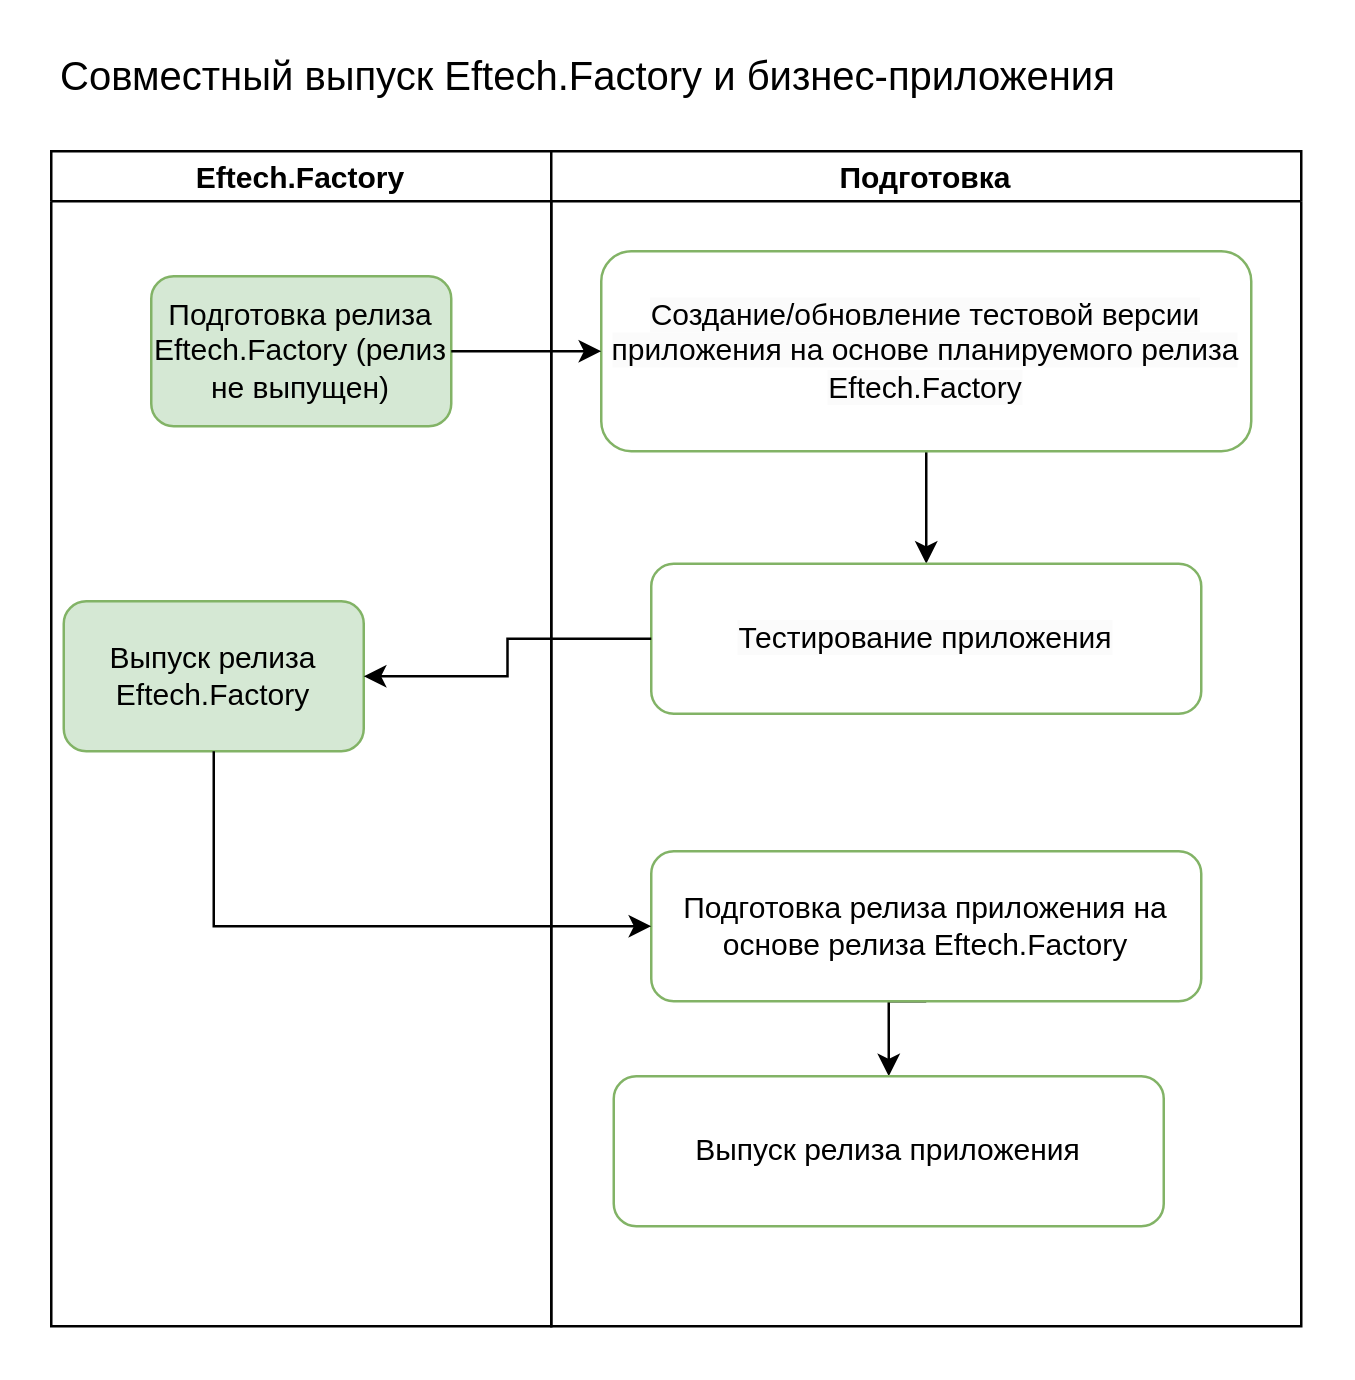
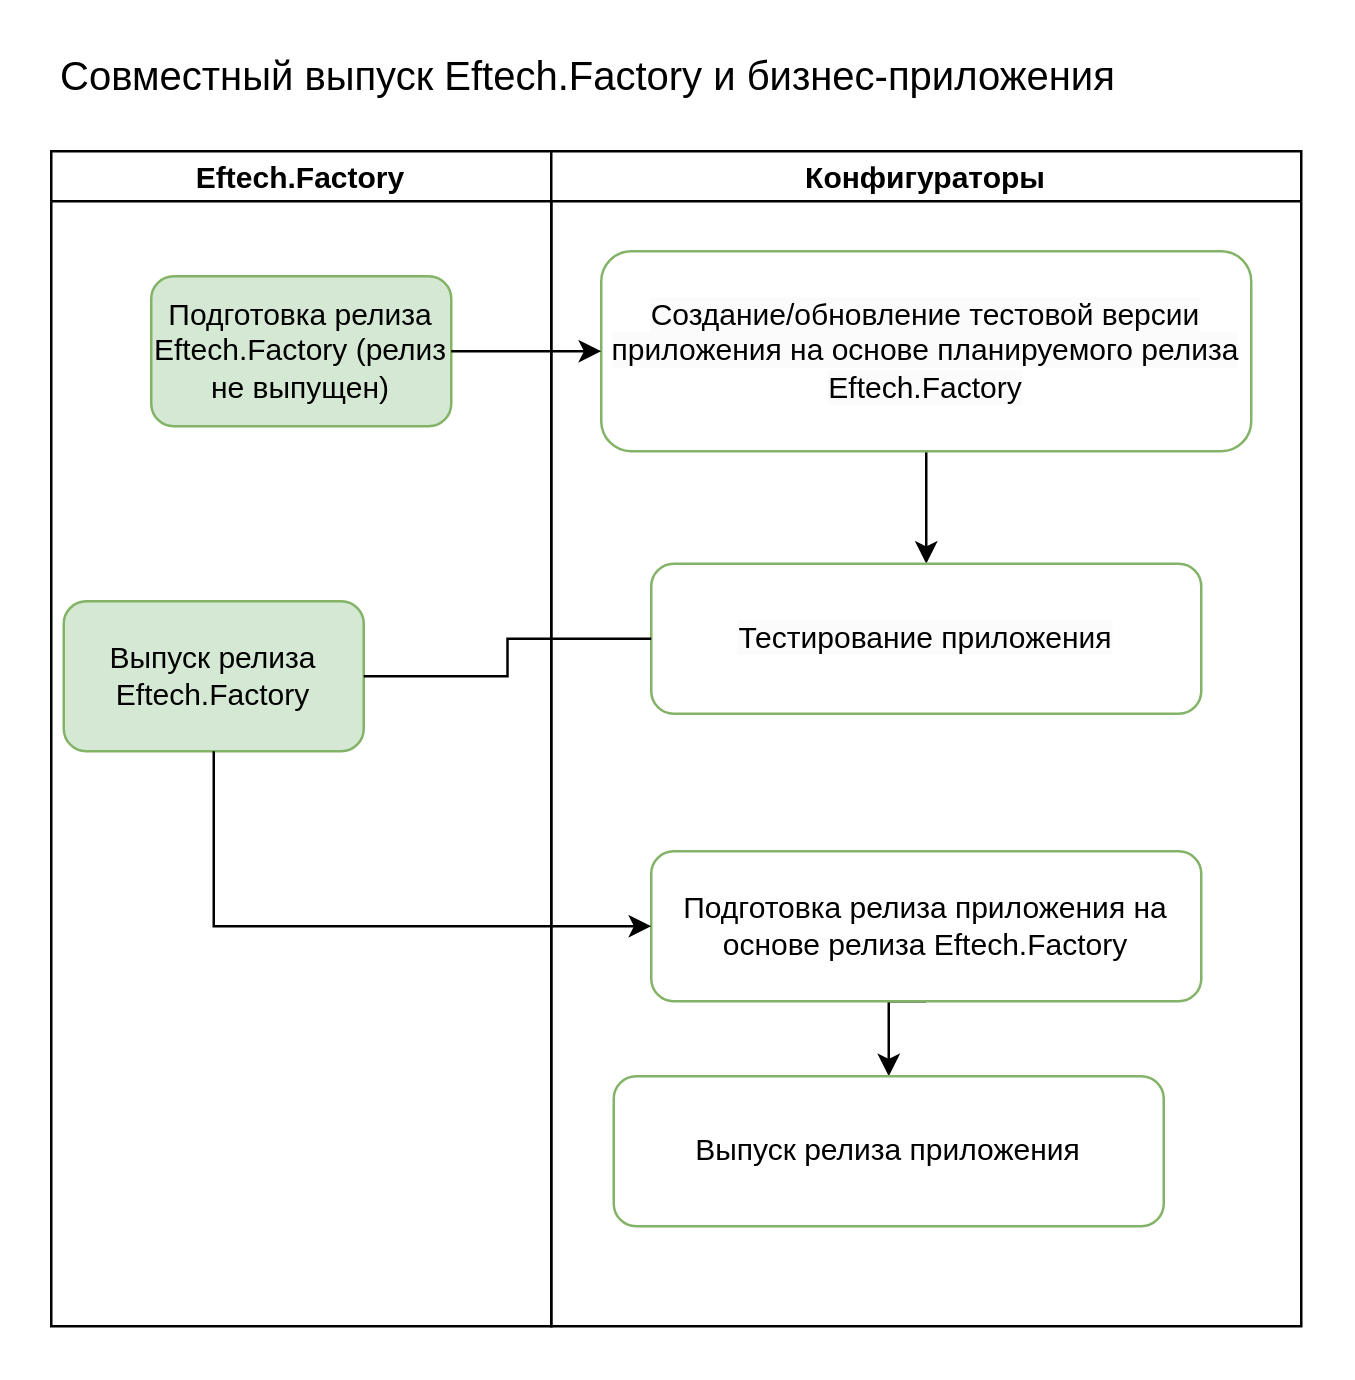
(925, 178) -> (925, 178)
(382, 676) -> (374, 676)
